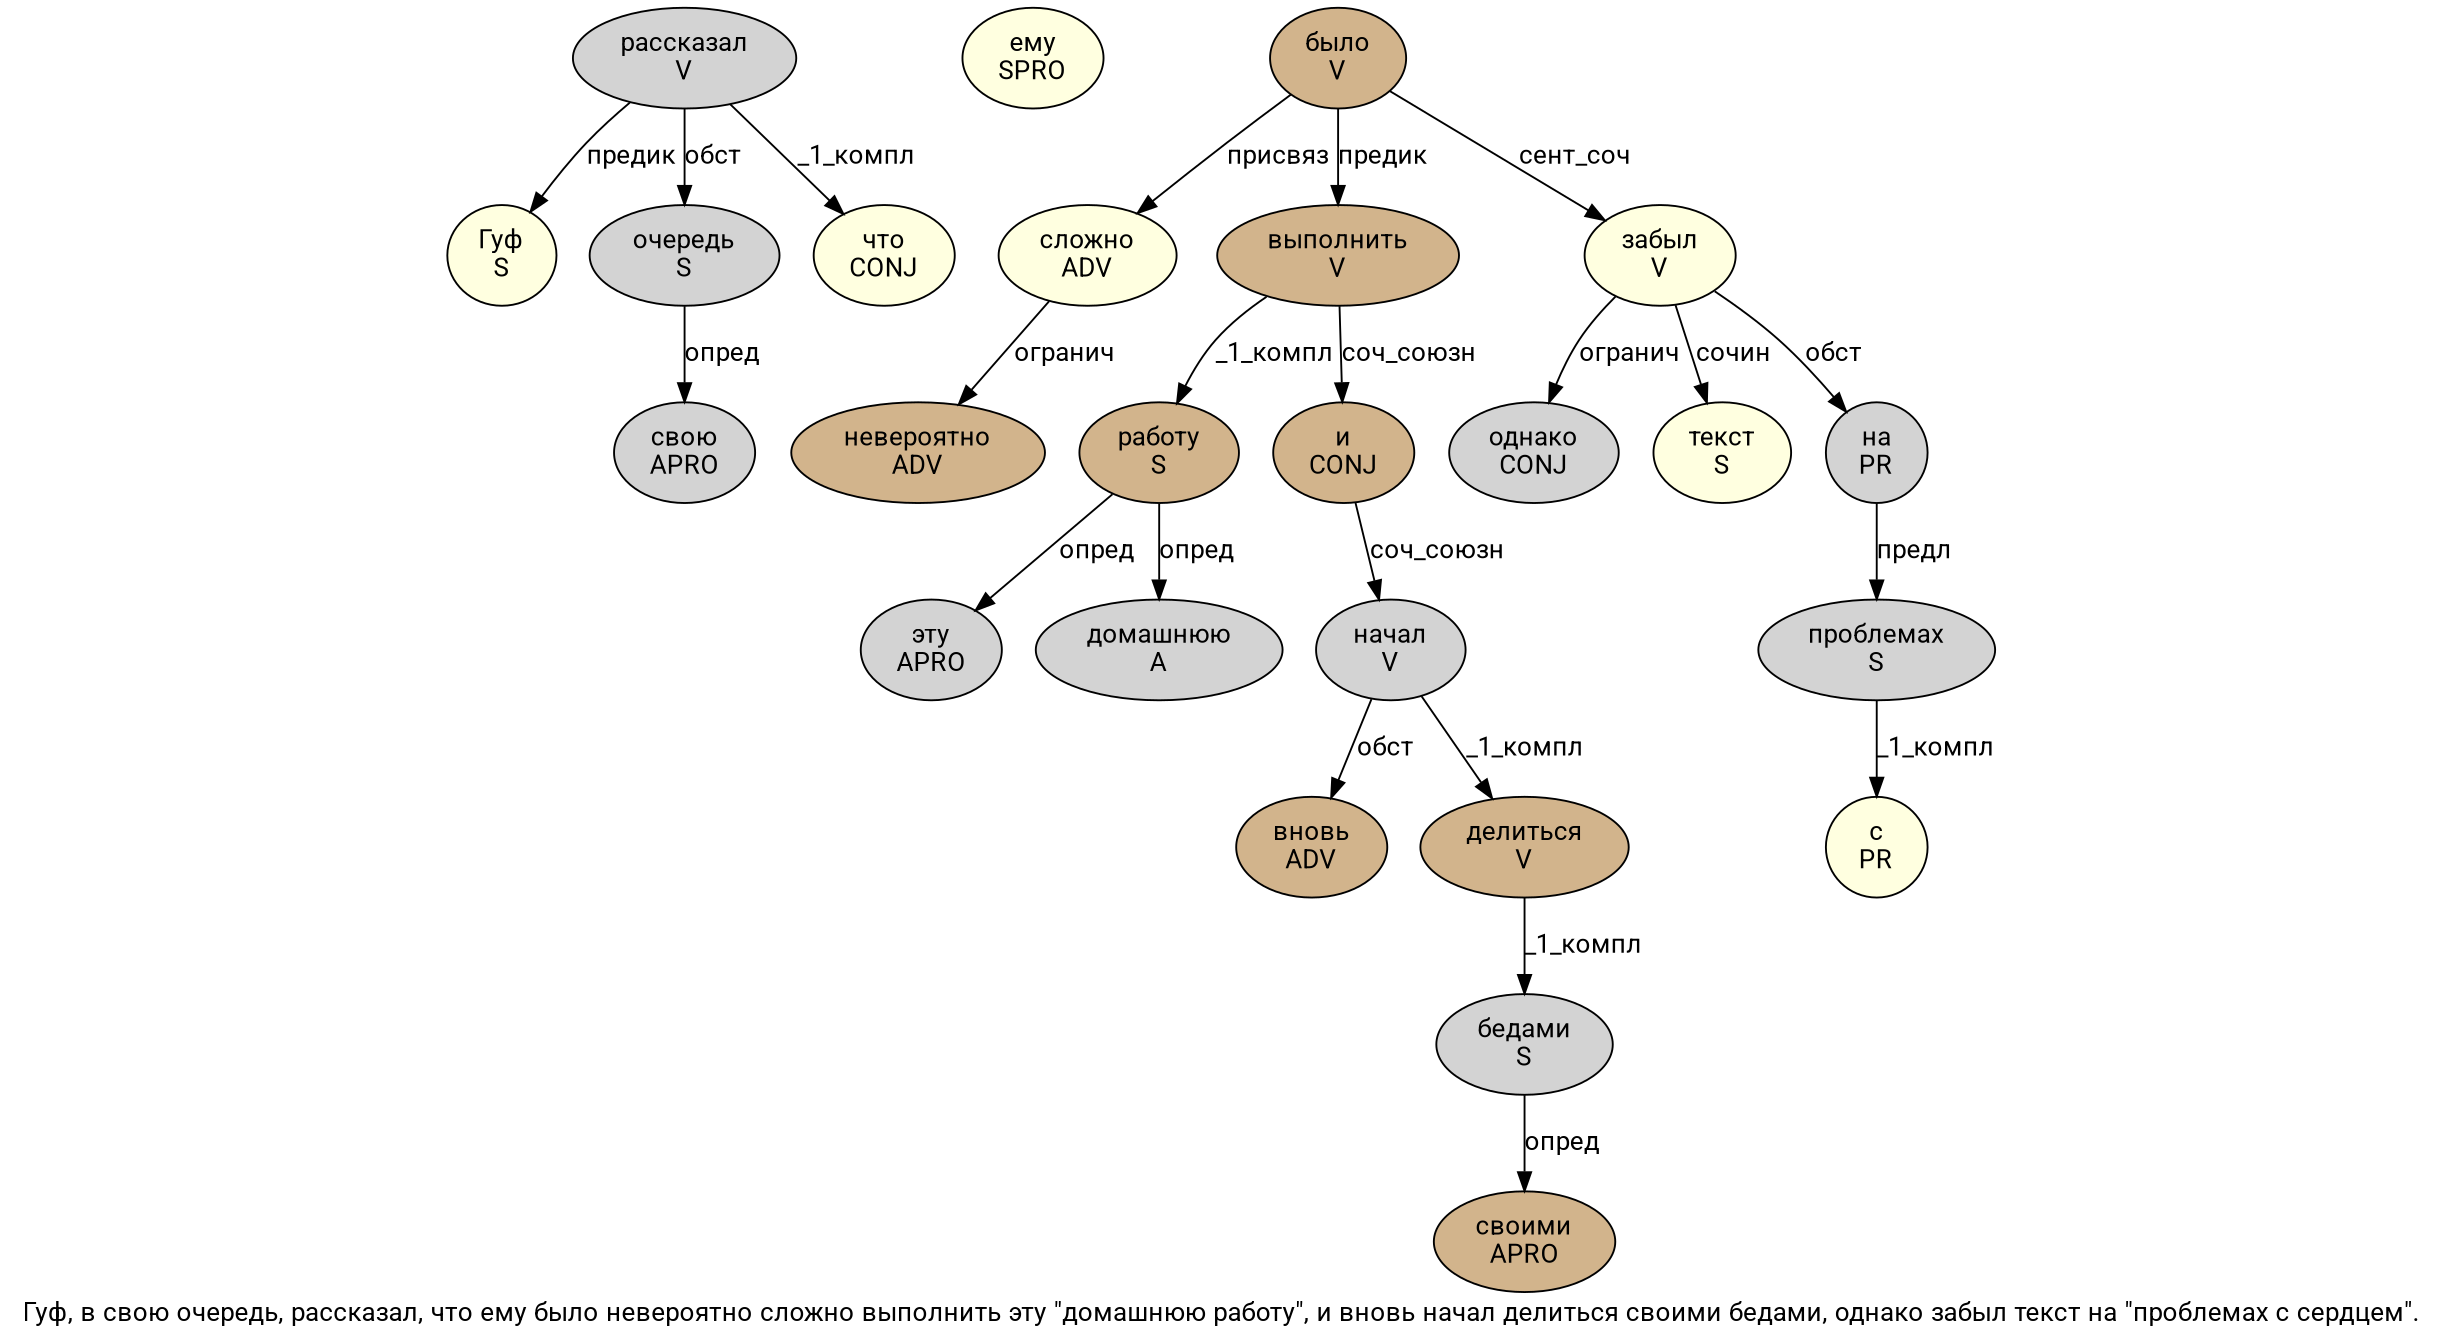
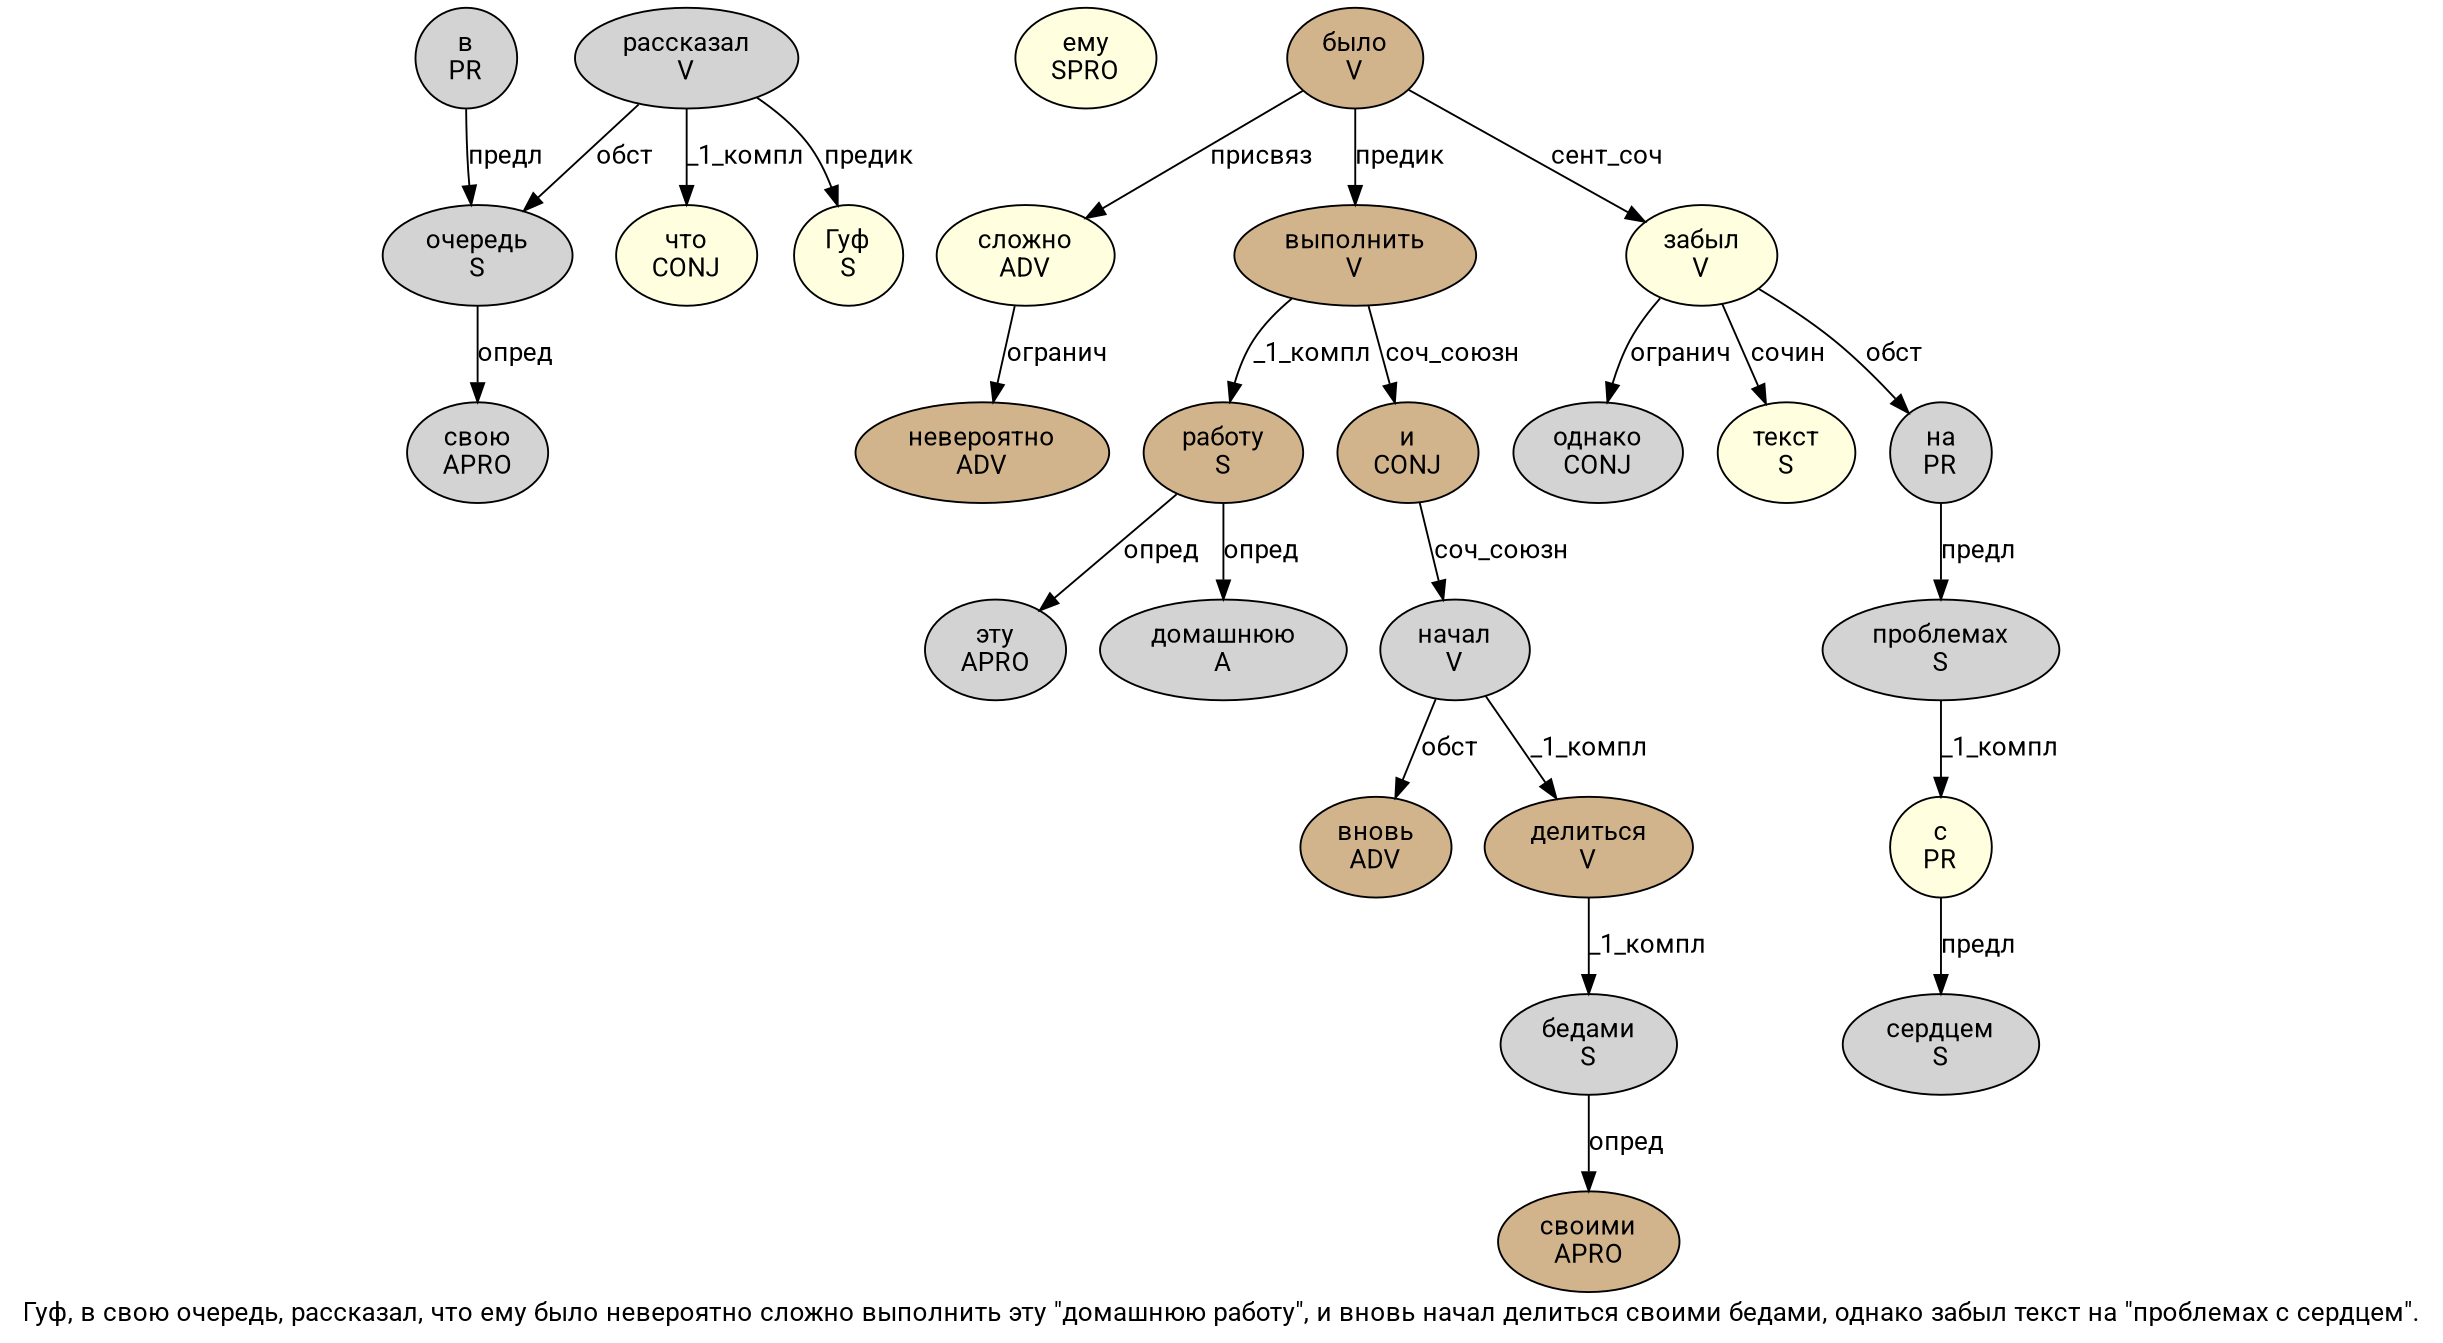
none -> (466, 58)
none -> (1941, 1044)
